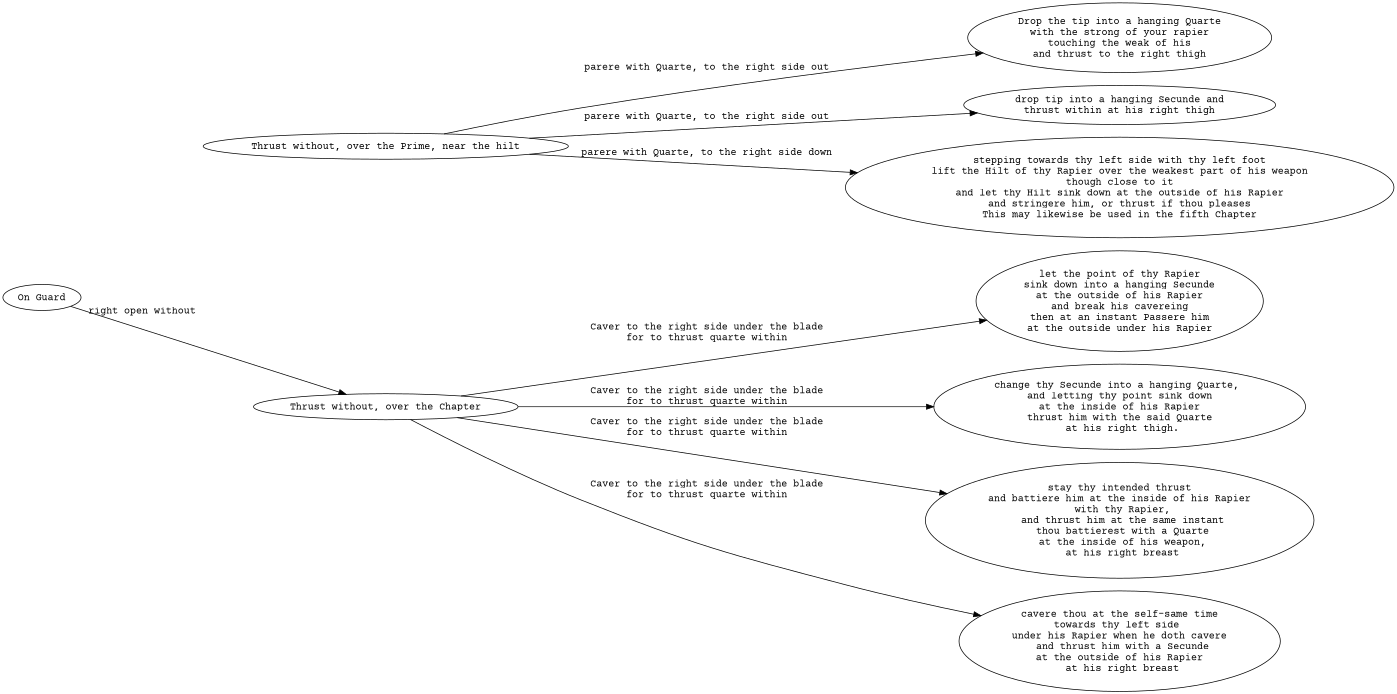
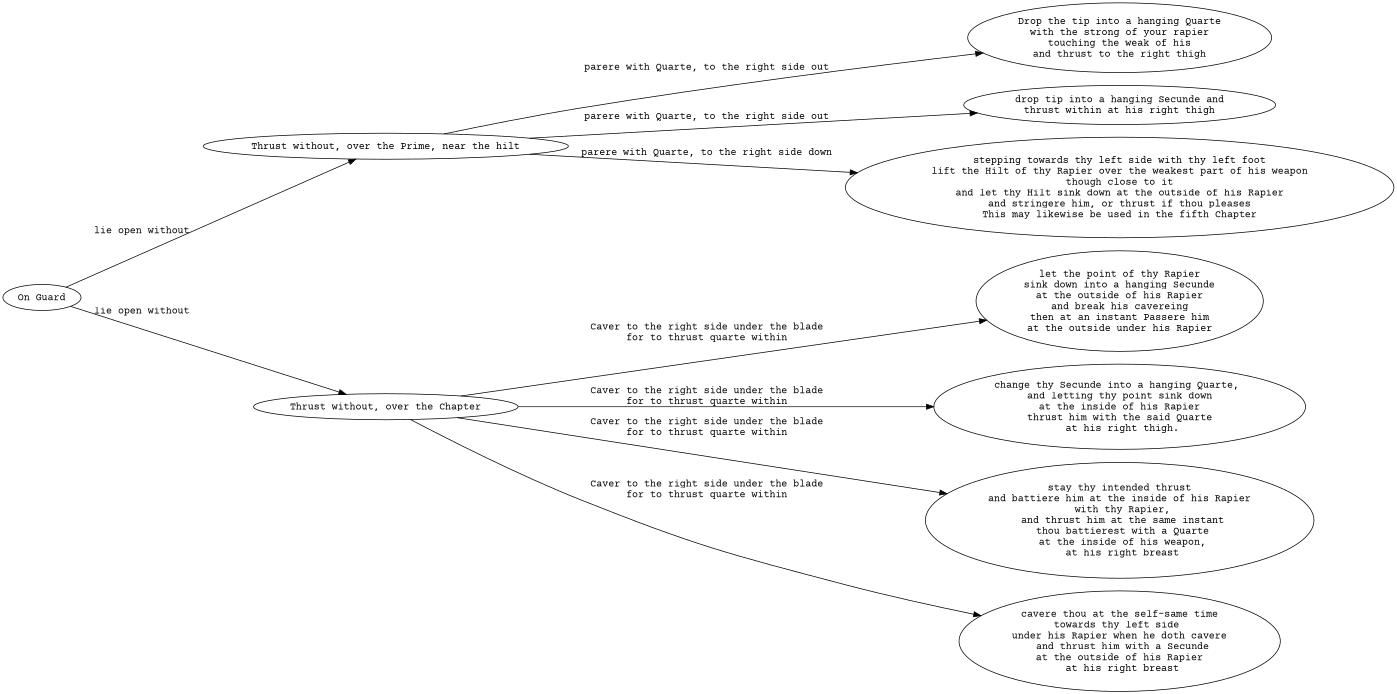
none -> (208, 225)
(142, 311) -> (142, 311)
